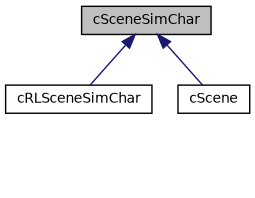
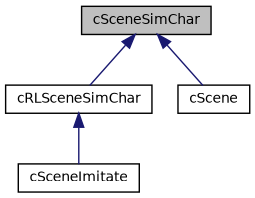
none -> (79, 178)
